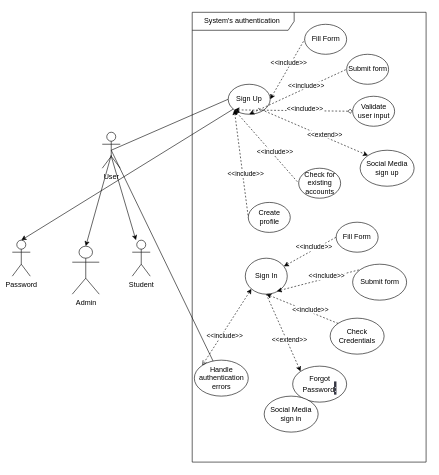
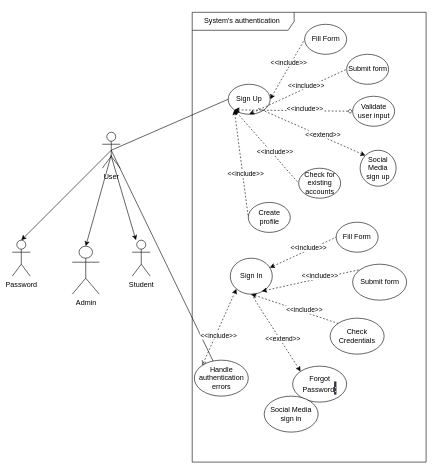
(387, 168) -> (378, 168)
(129, 174) -> (29, 233)
(266, 276) -> (251, 276)
